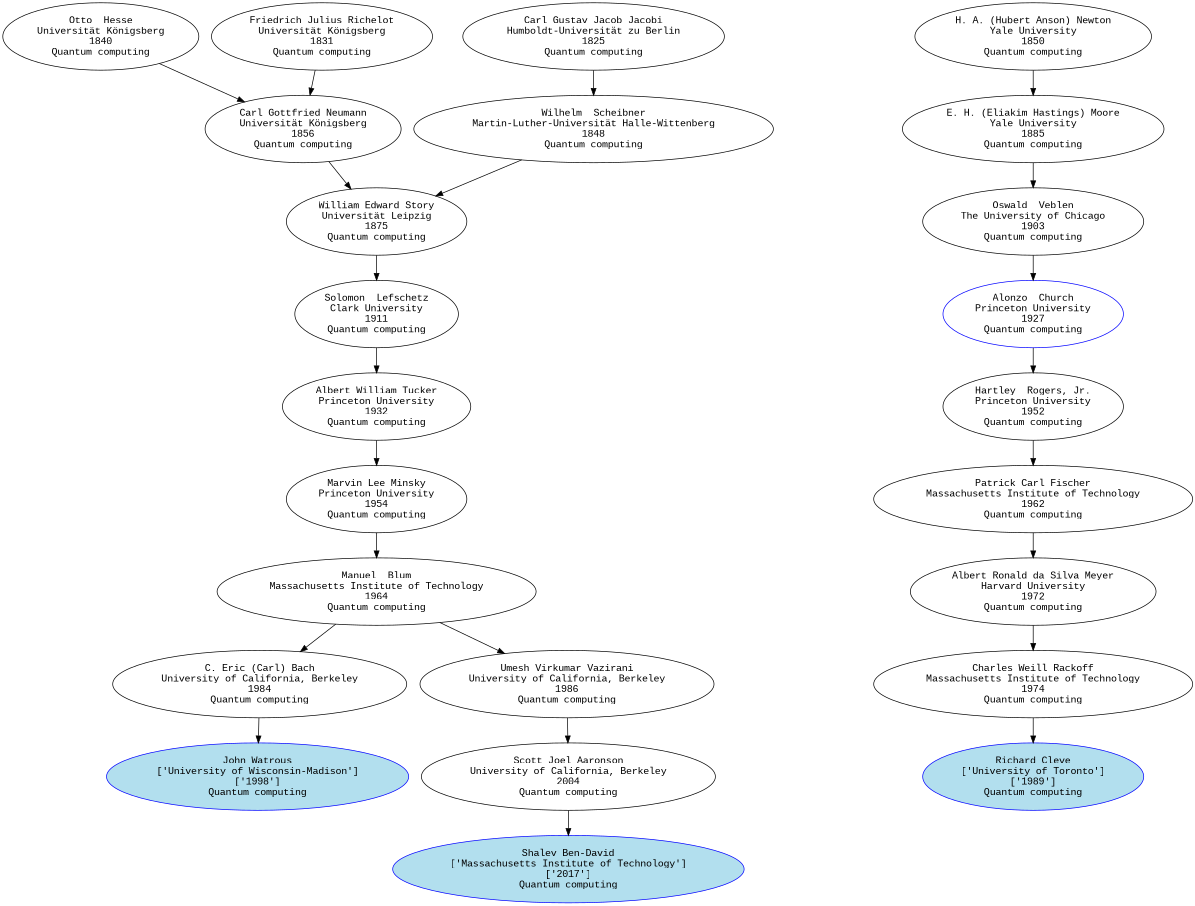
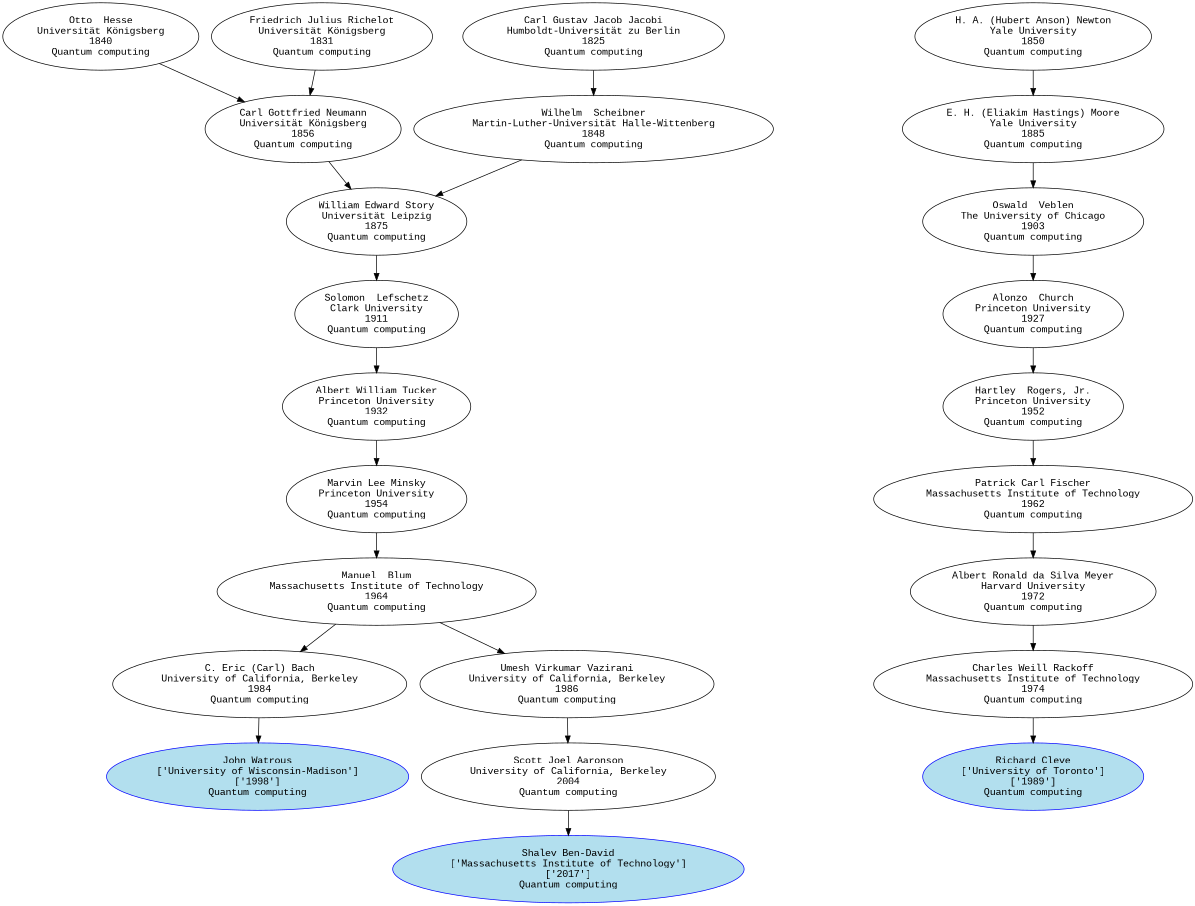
(1033, 314) -> (1033, 314)
